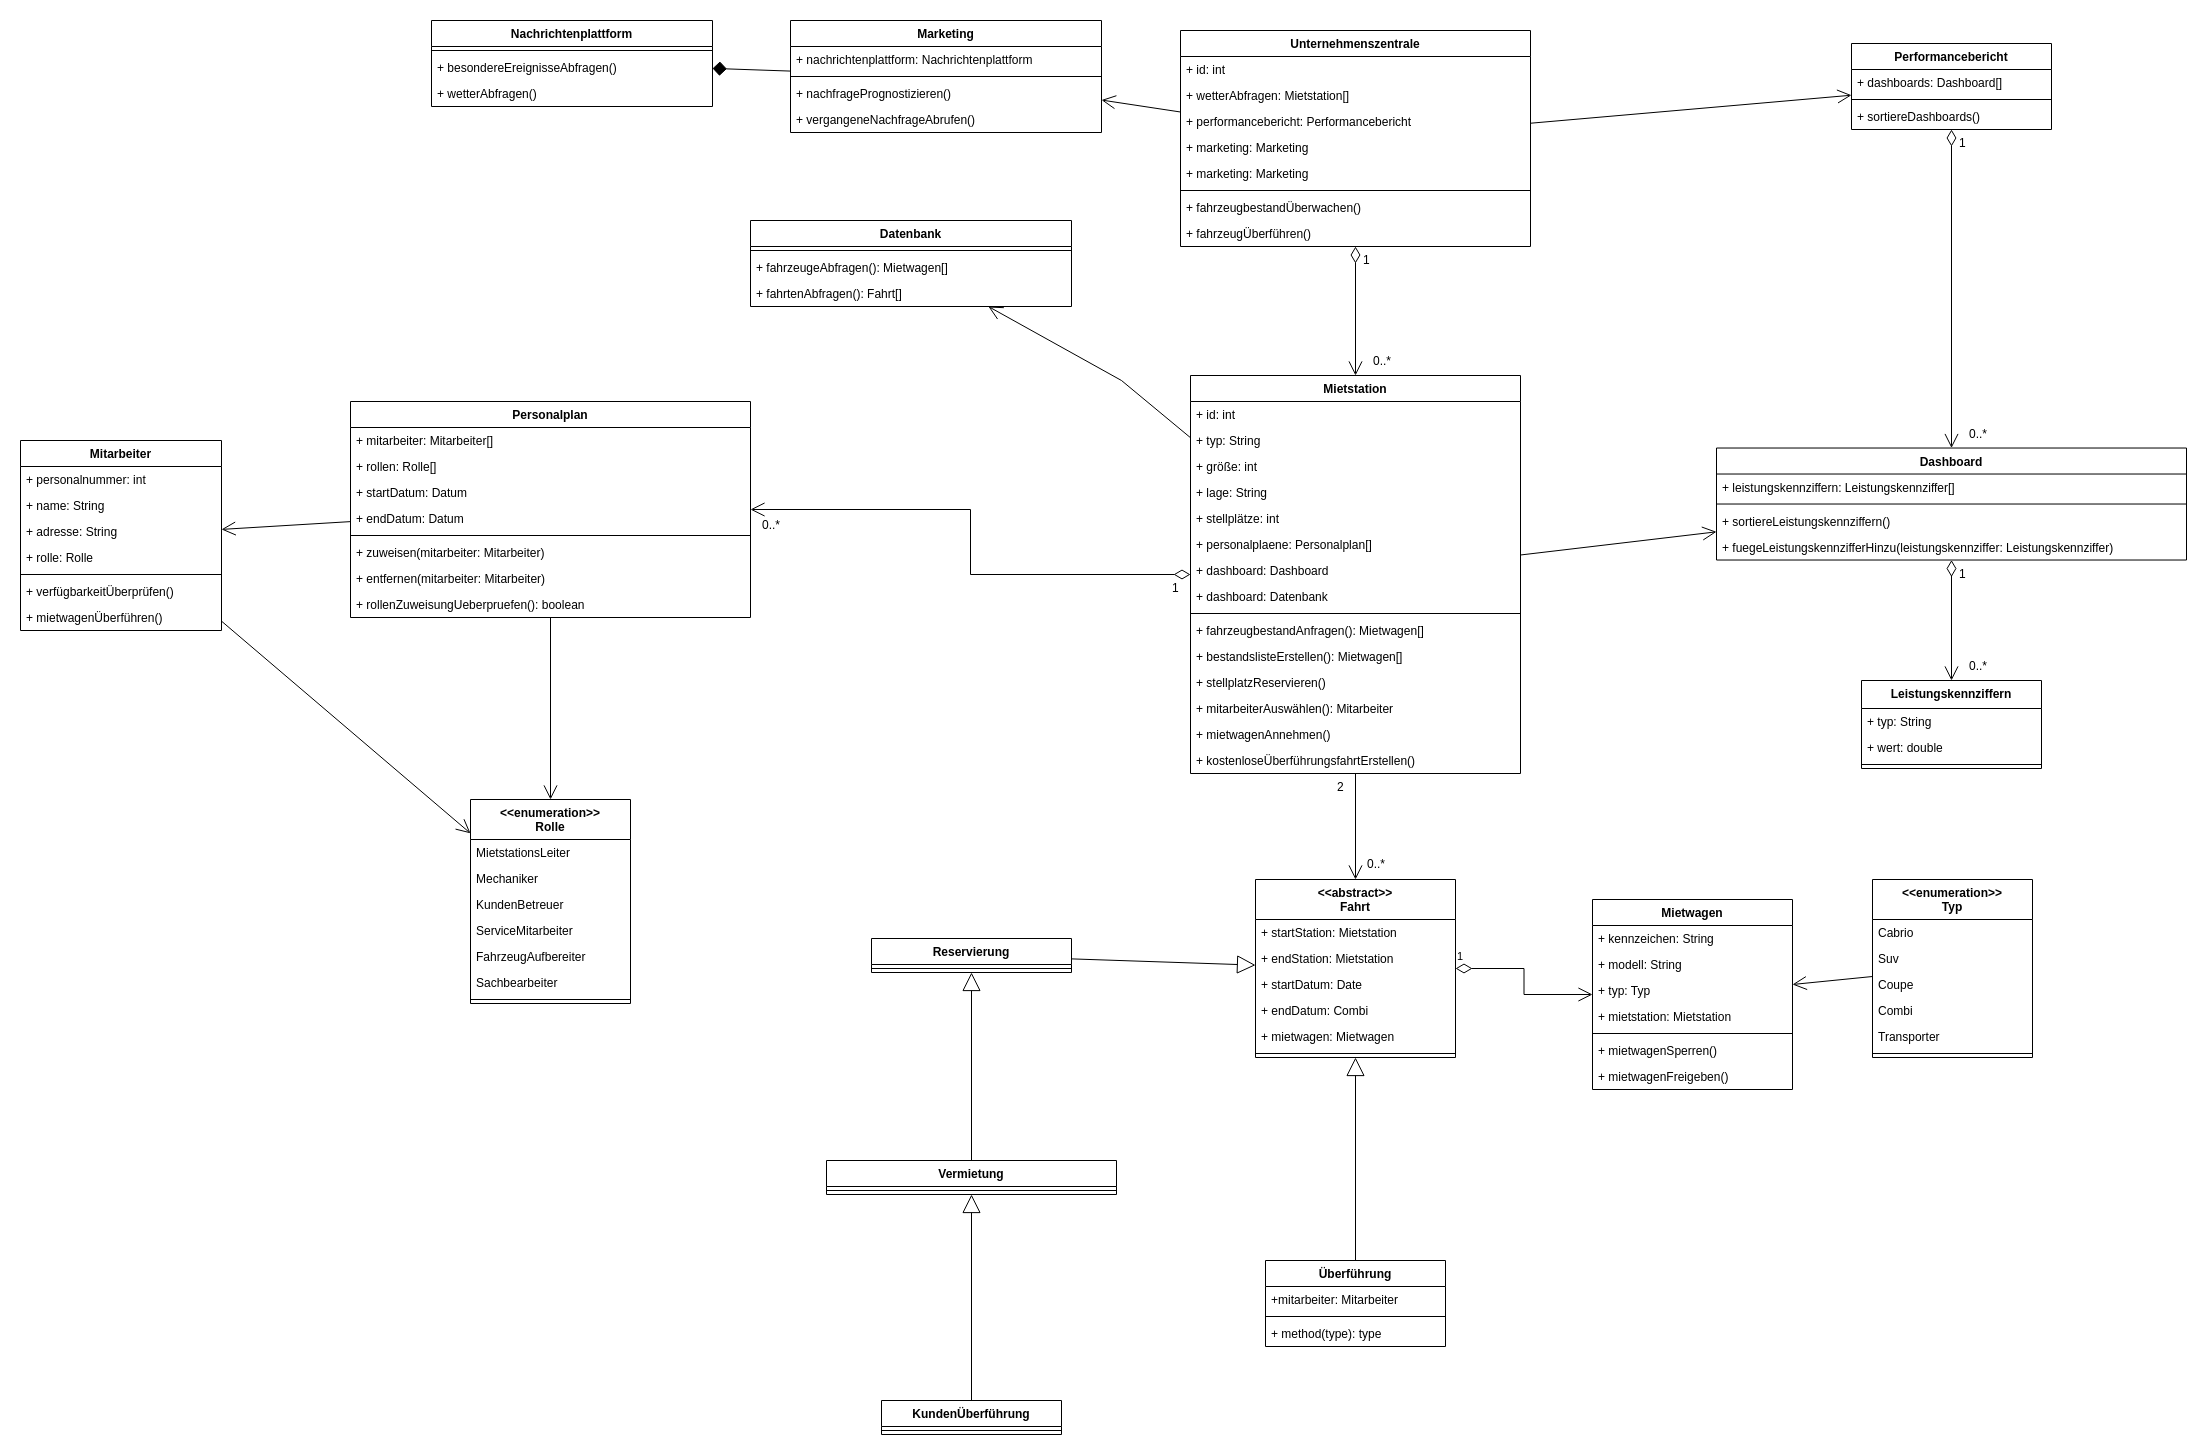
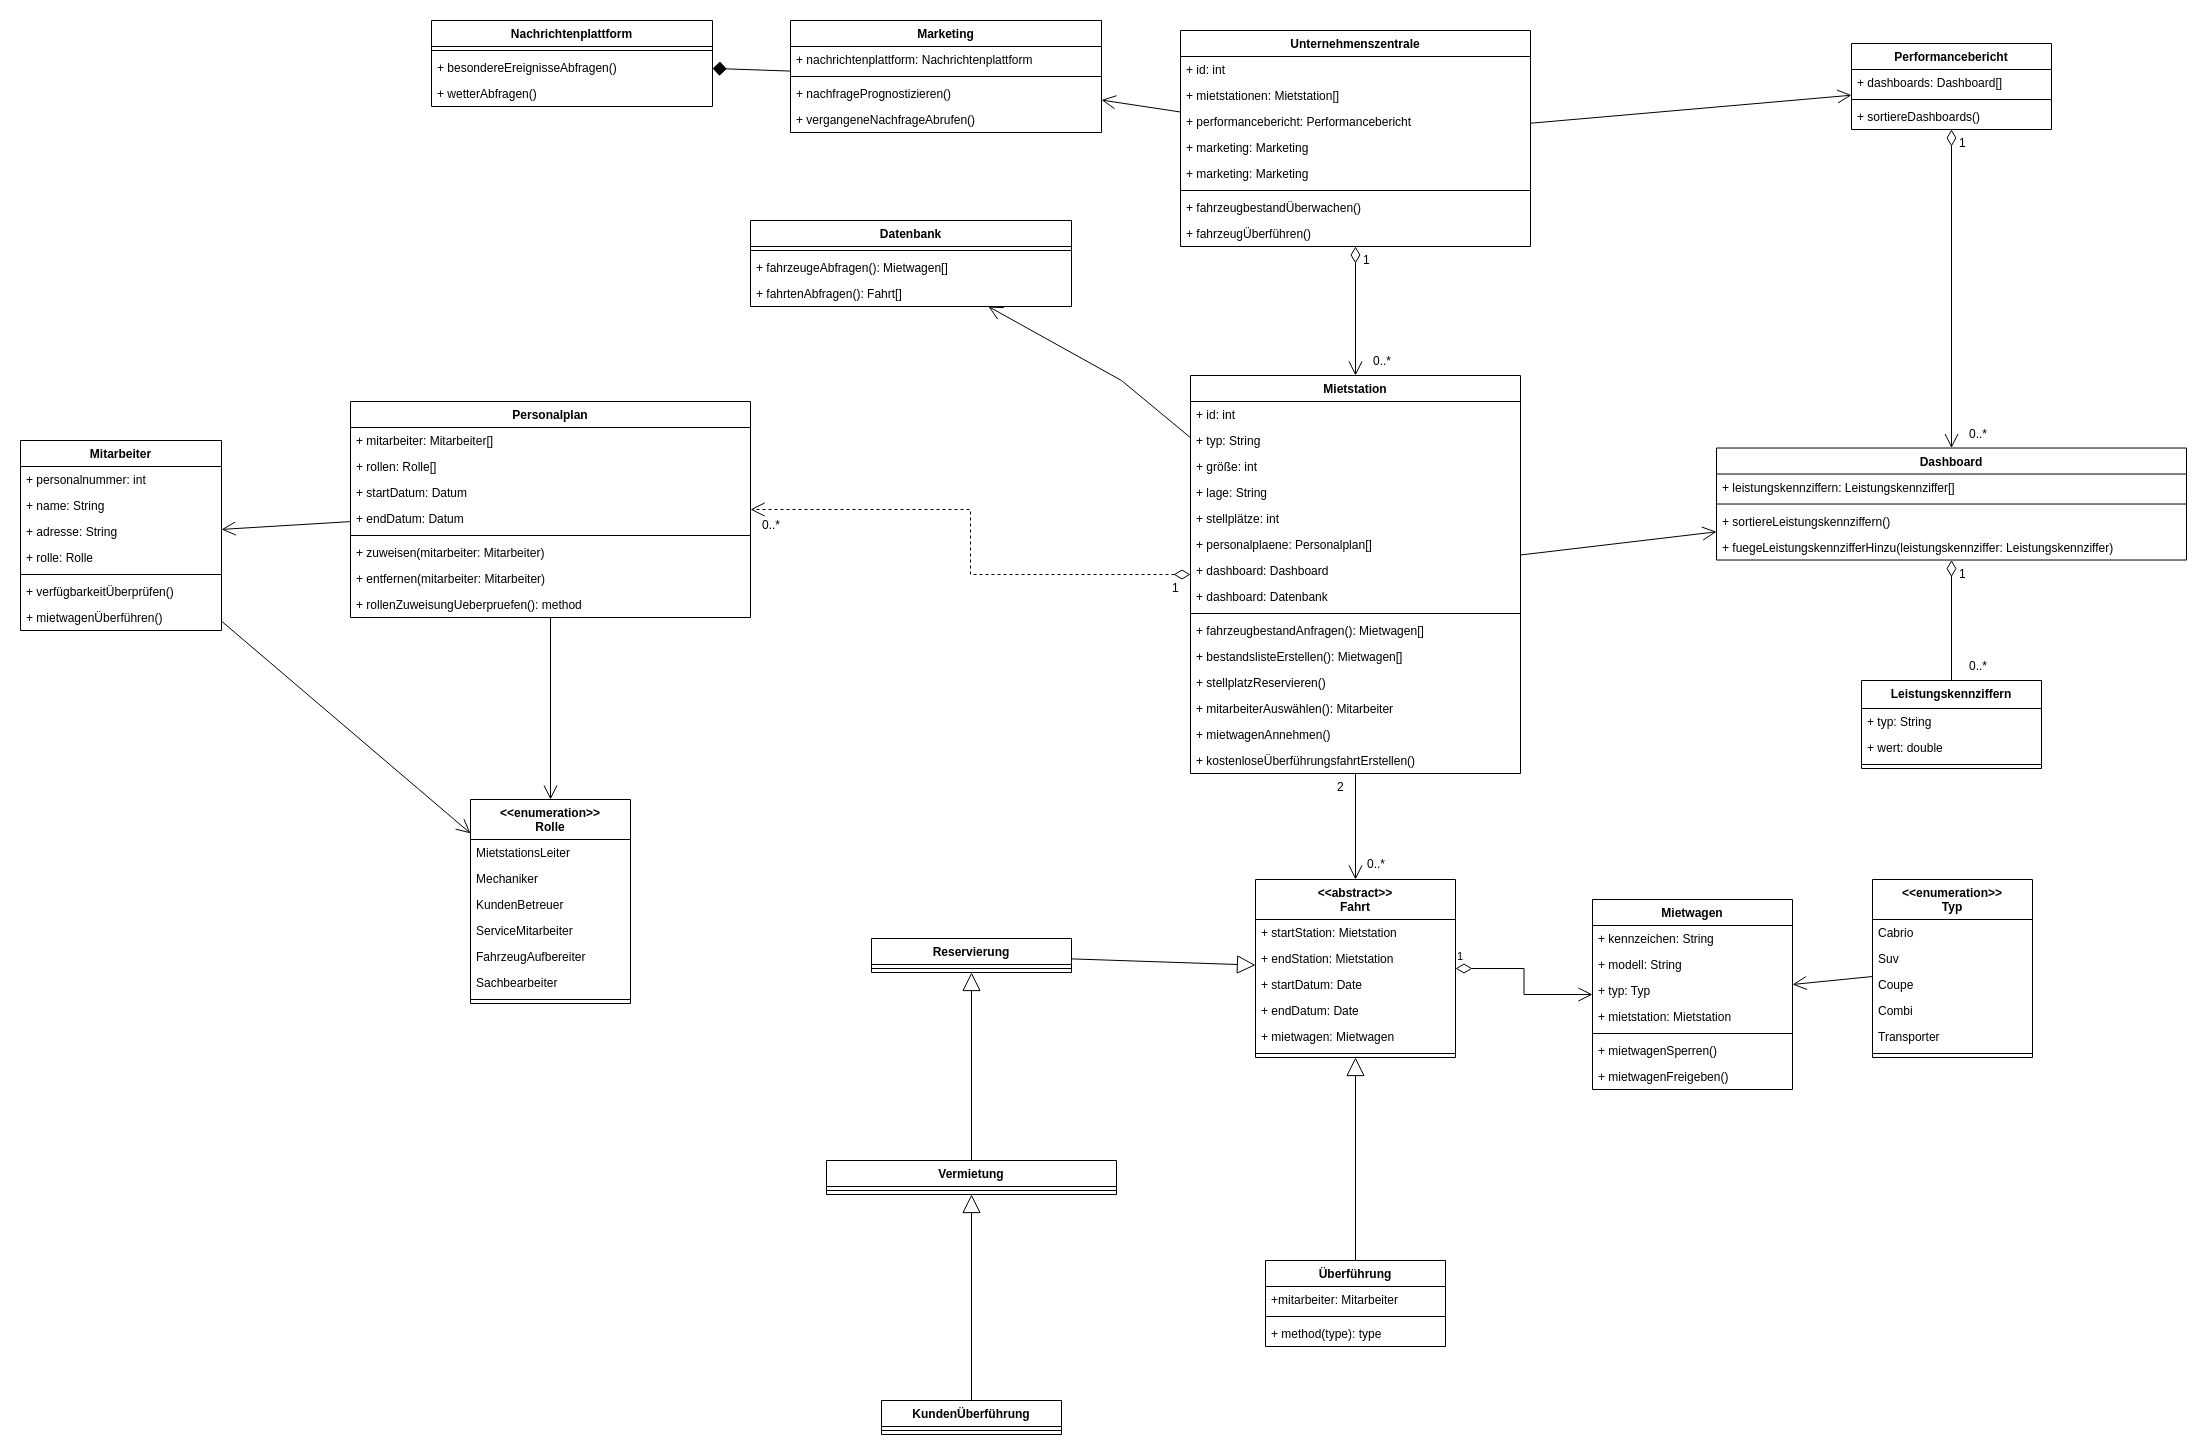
(1282, 96) -> (1276, 96)
(971, 535) -> (971, 535)
(479, 605) -> (478, 605)
(1952, 674) -> (1952, 674)
(1312, 1011) -> (1310, 1011)
